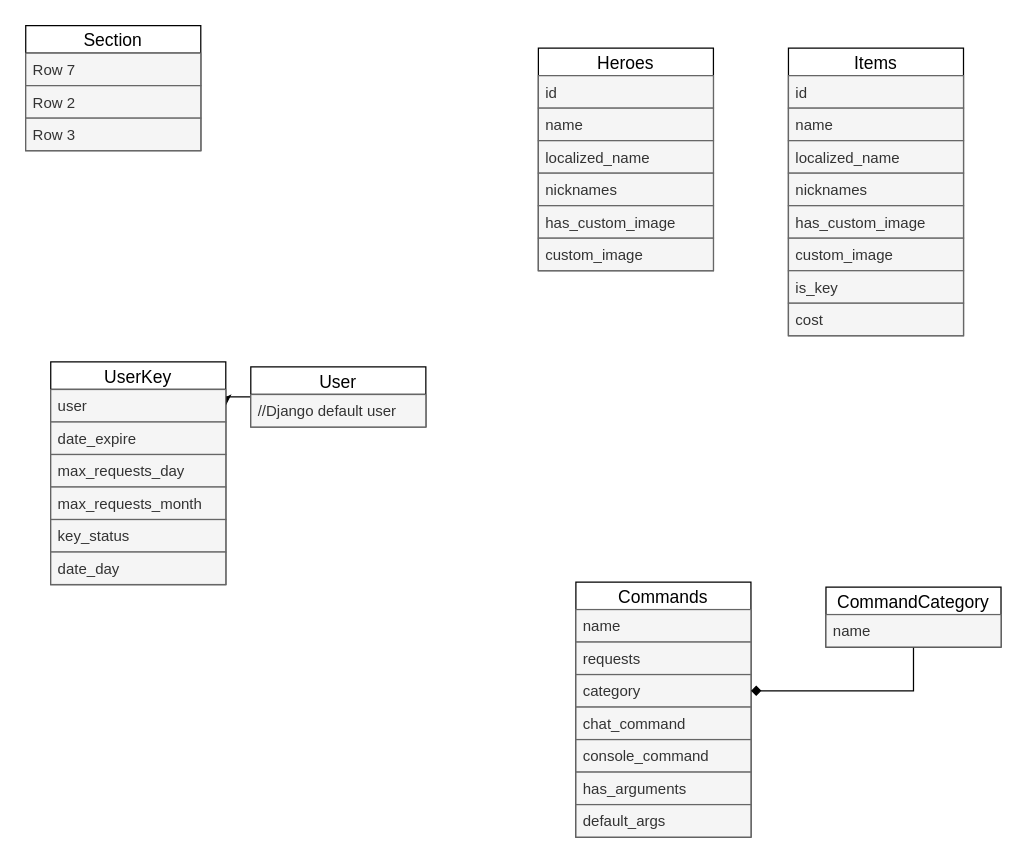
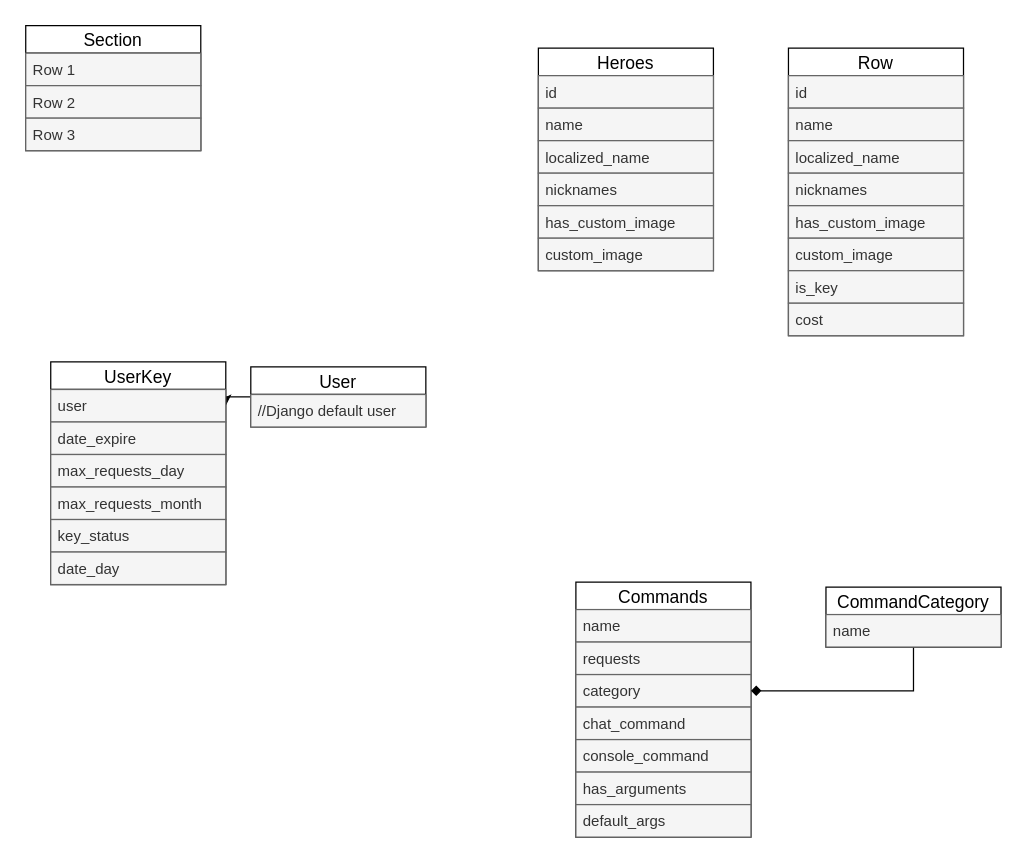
(875, 63) -> (875, 63)
(52, 70) -> (52, 70)
